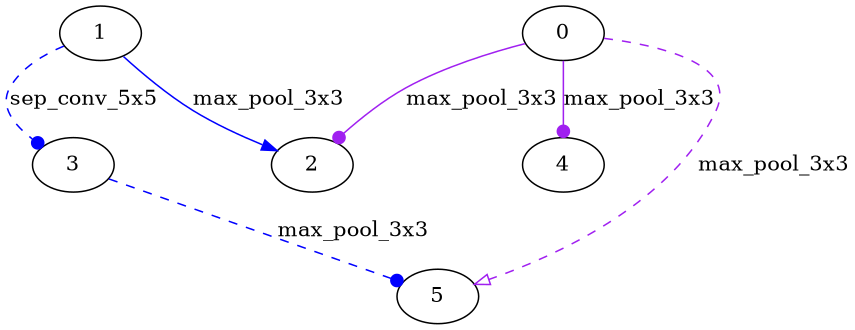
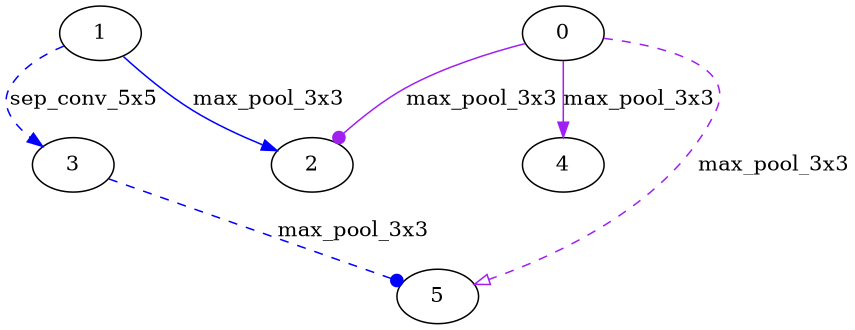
(12, 84) -> (13, 83)
(563, 93) -> (563, 91)
